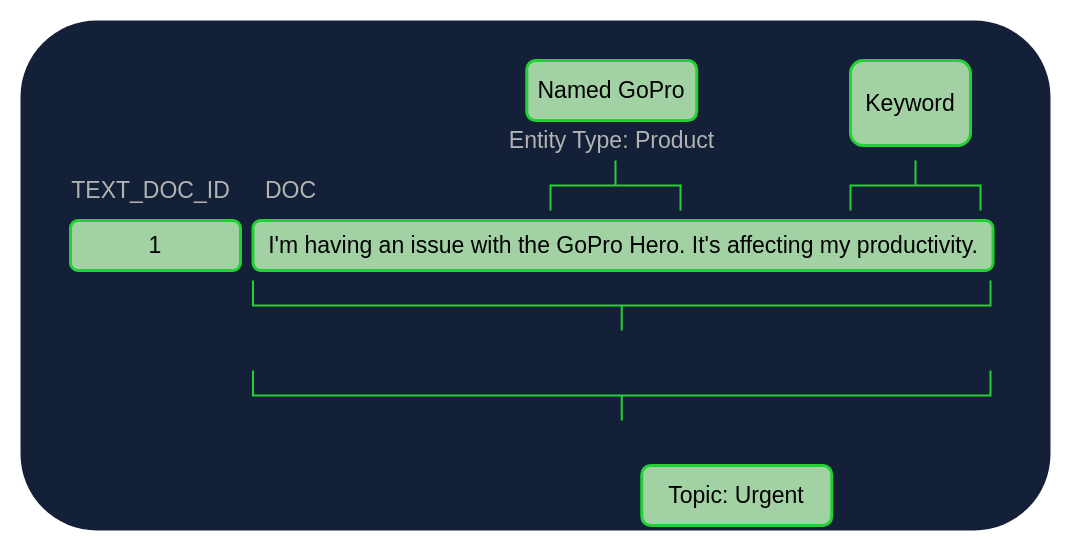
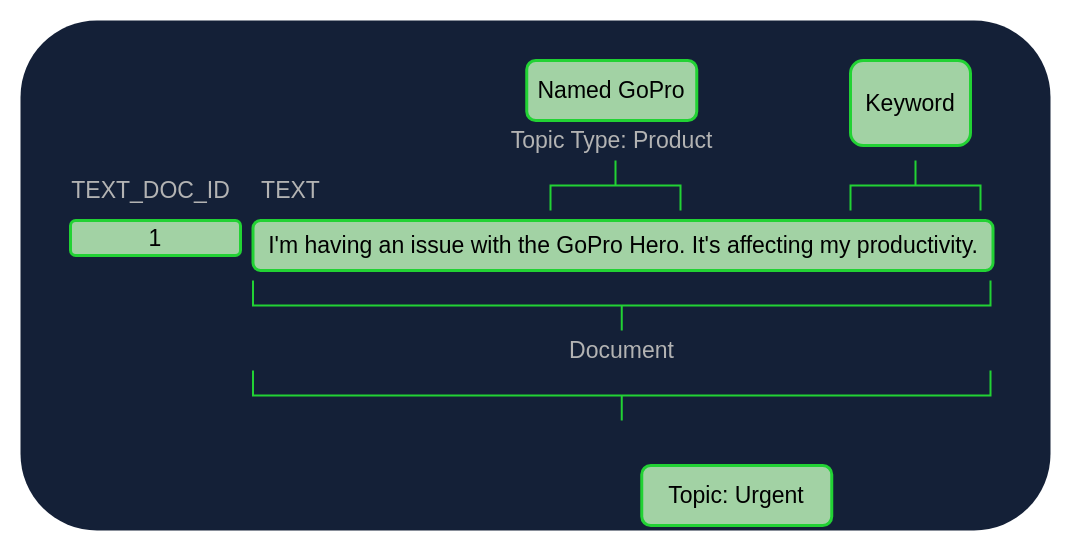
(612, 141) -> (612, 141)
(291, 191) -> (291, 191)
(156, 246) -> (156, 238)
none -> (622, 351)
